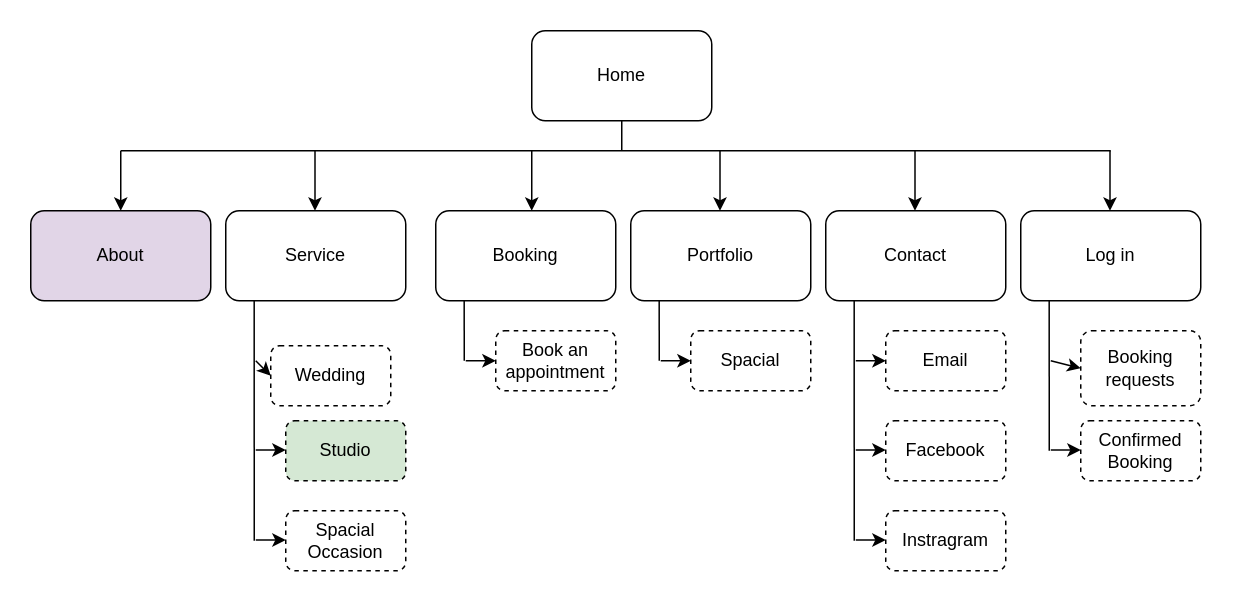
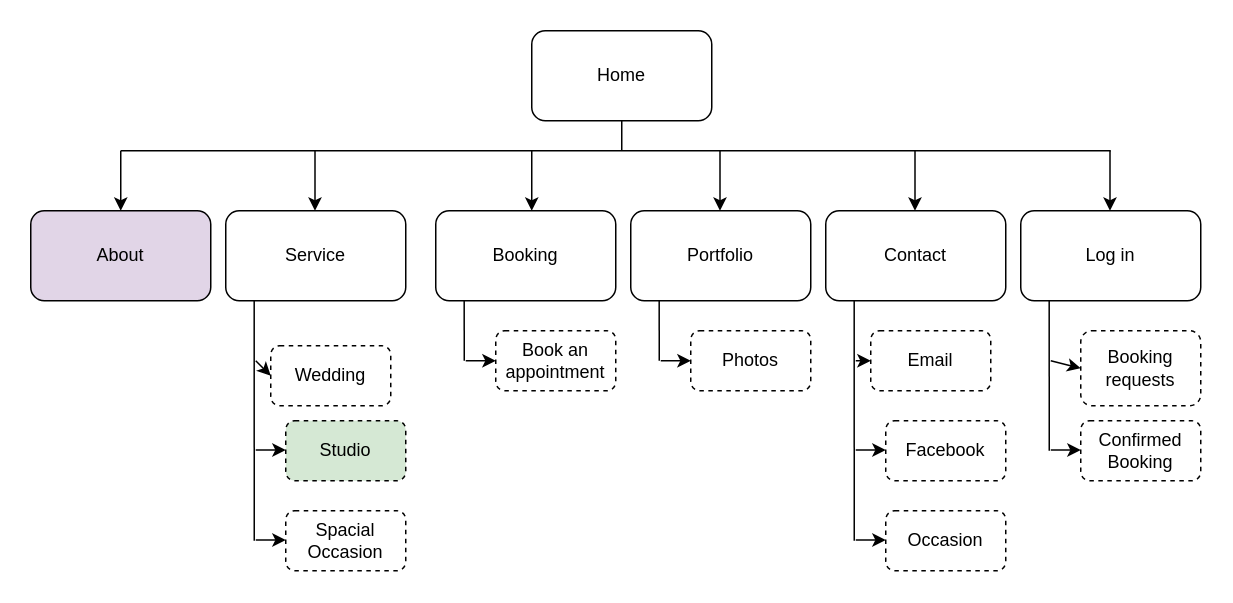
(751, 361) -> (751, 361)
(946, 361) -> (931, 361)
(946, 541) -> (946, 541)
